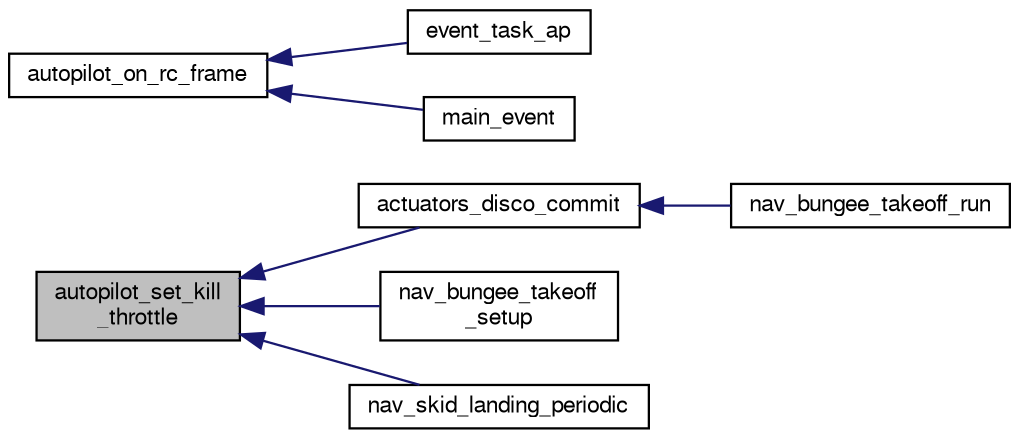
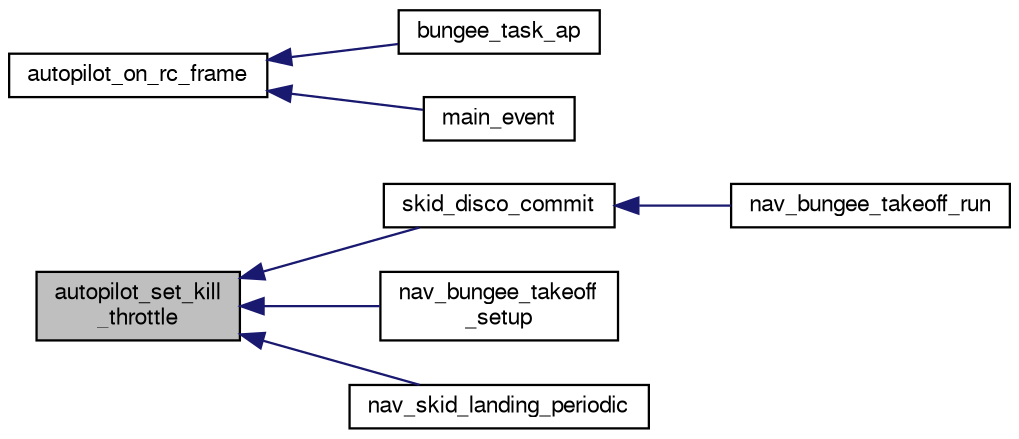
(499, 32) -> (499, 32)
(499, 206) -> (499, 206)
